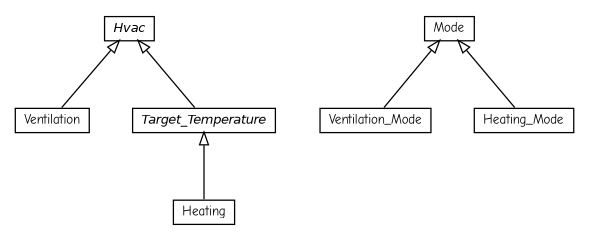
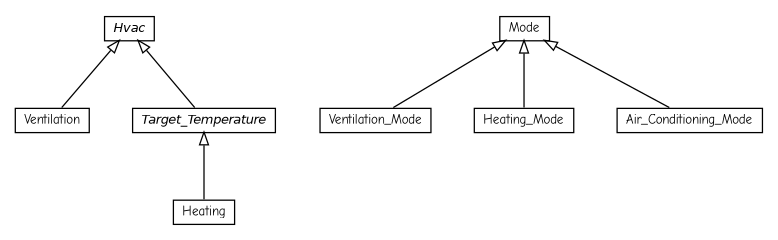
none -> (690, 120)
